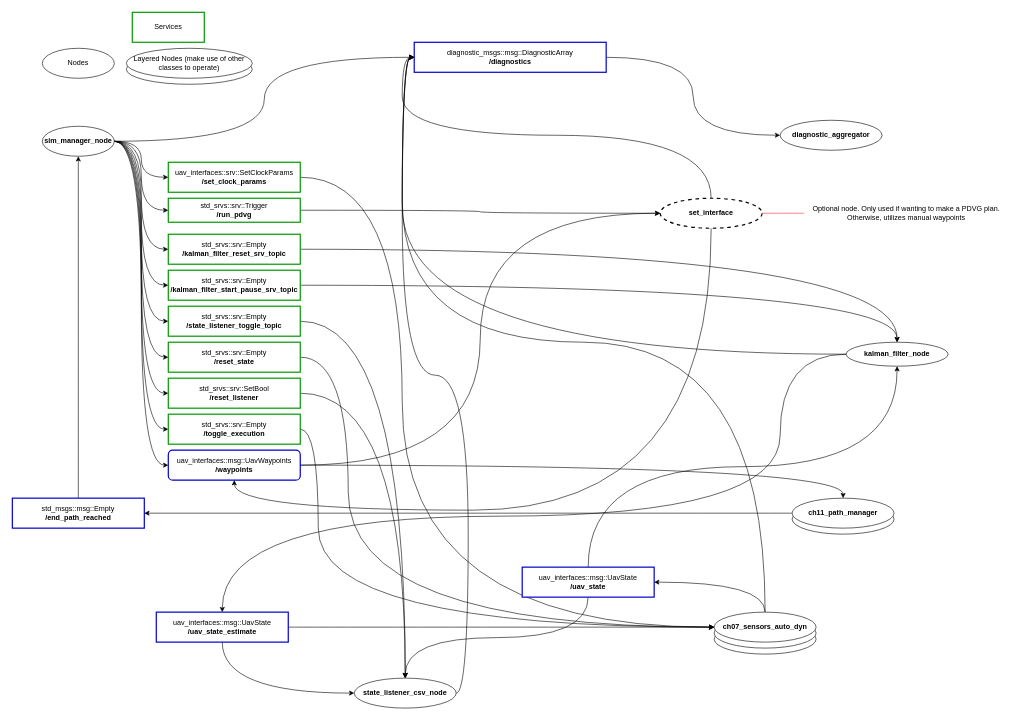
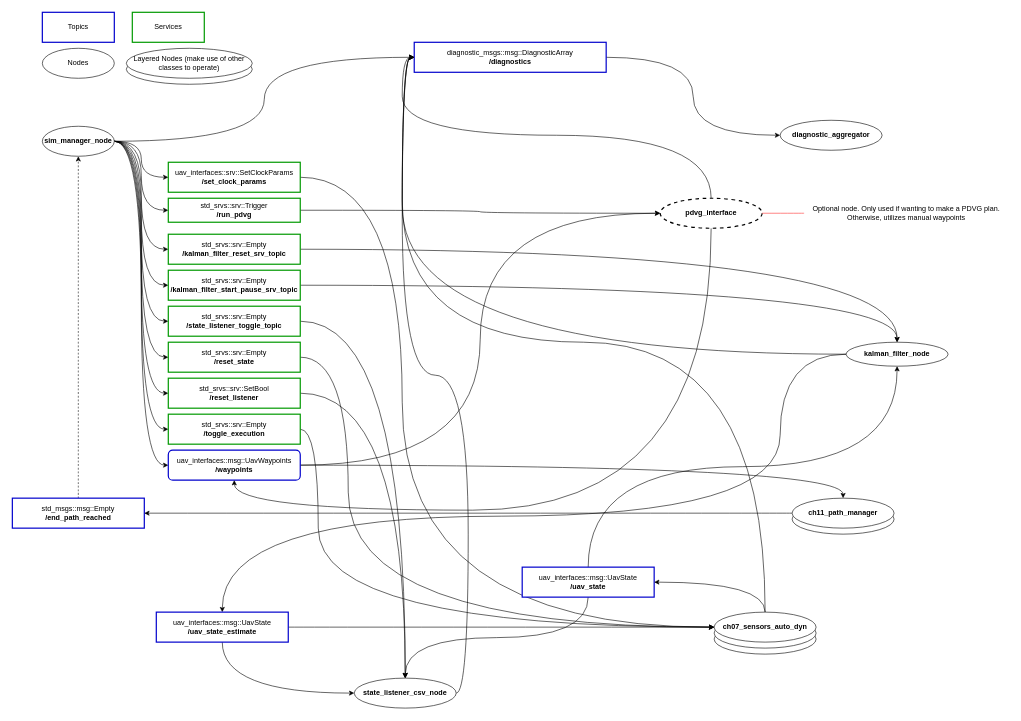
none -> (78, 27)
(711, 213) -> (711, 213)
(78, 328) -> (78, 328)
